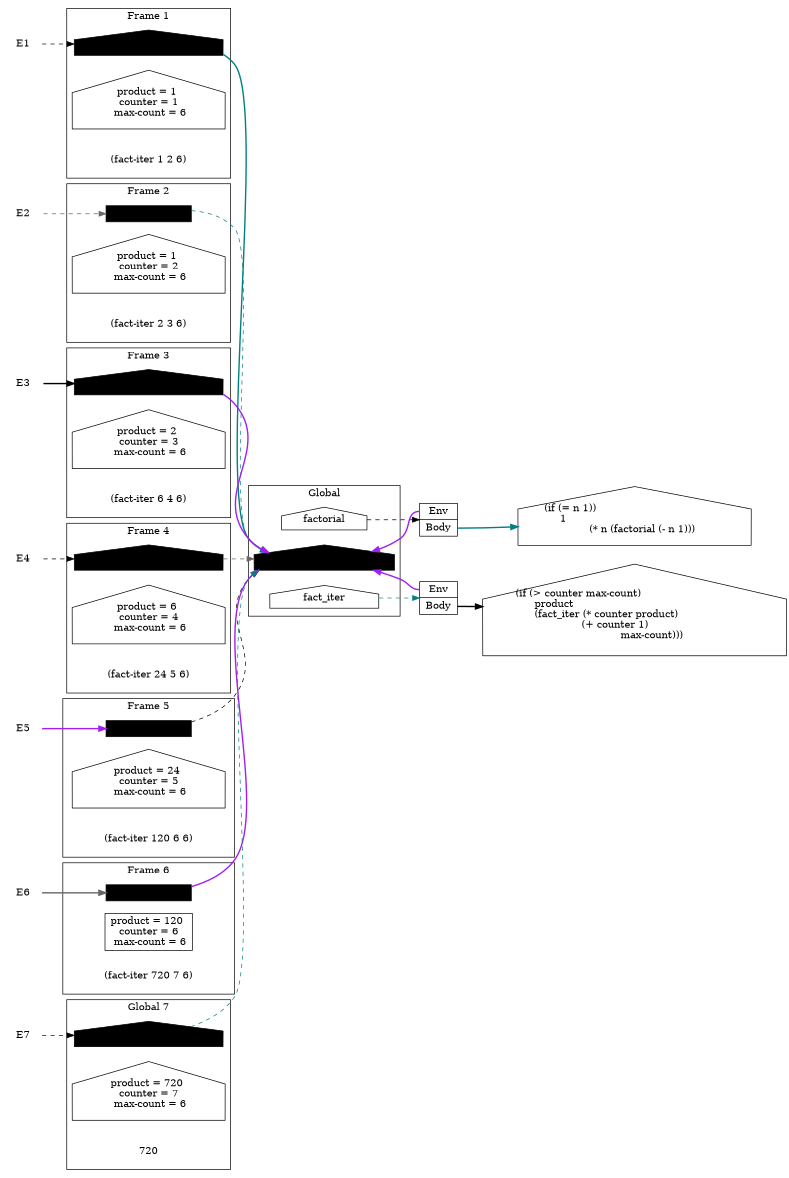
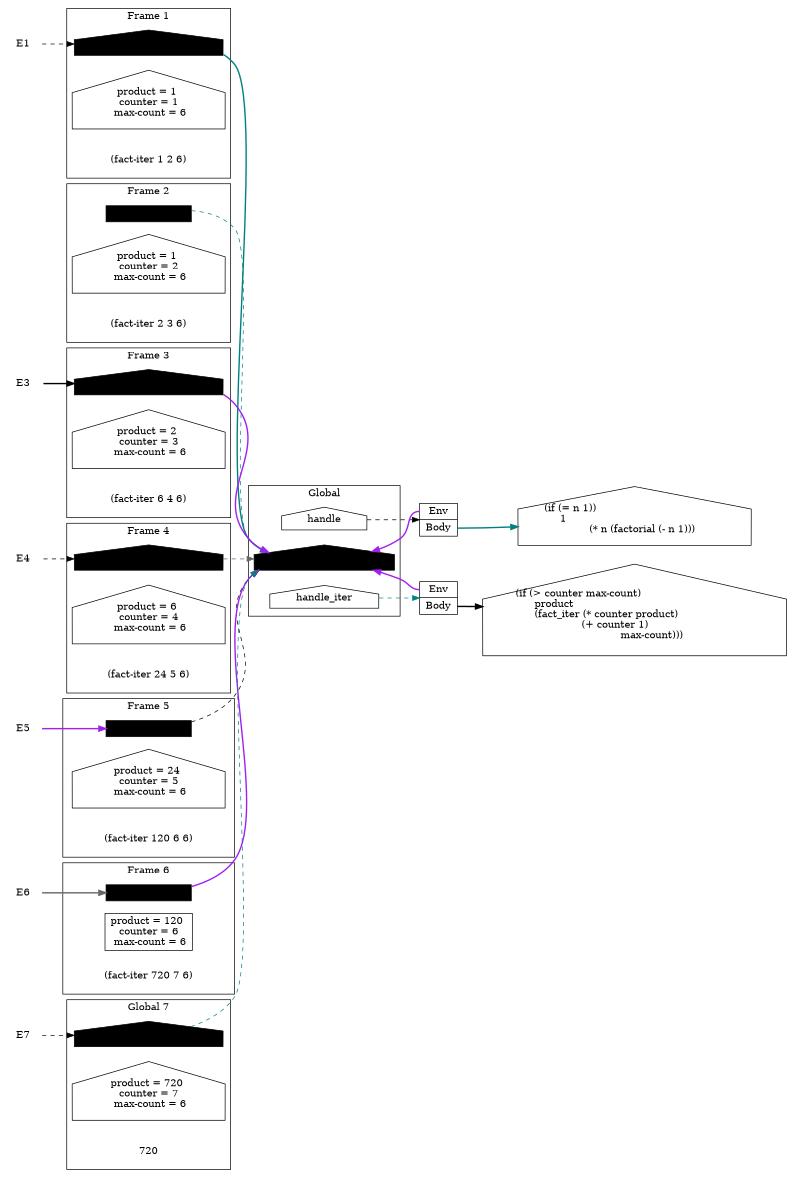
(23, 214) -> none
(324, 520) -> (324, 520)
(324, 598) -> (324, 598)
